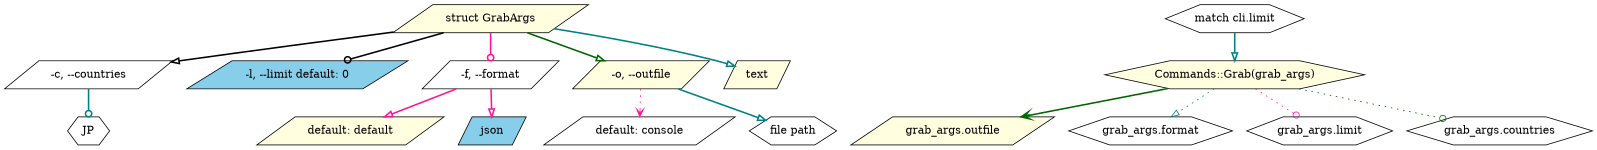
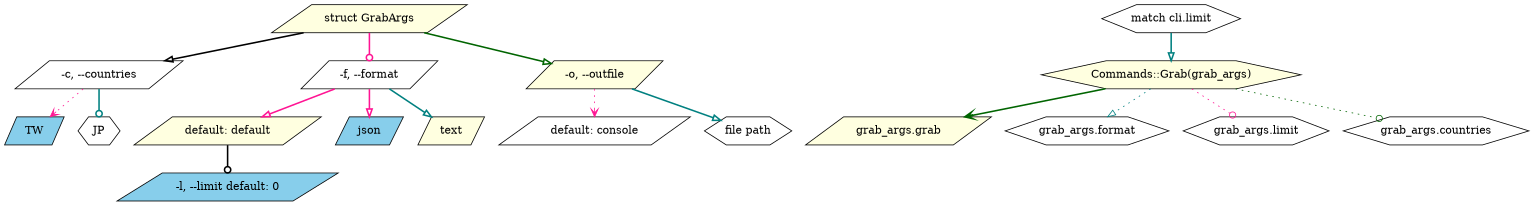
(641, 44) -> (407, 101)
(397, 46) -> (228, 156)
none -> (34, 131)
(953, 131) -> (898, 131)
